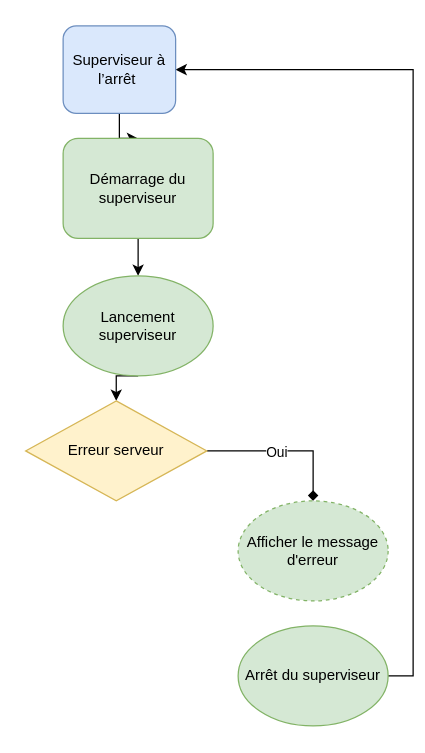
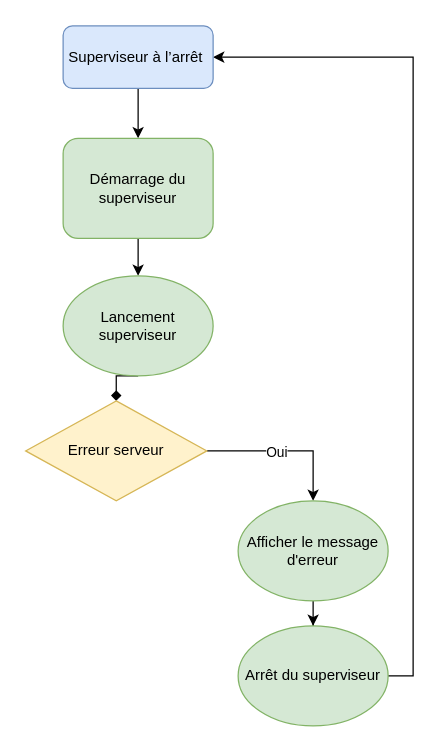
(119, 69) -> (138, 57)
(116, 391) -> (116, 390)
(313, 490) -> (313, 491)
(313, 551) -> (313, 551)
none -> (313, 618)
